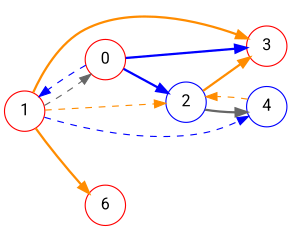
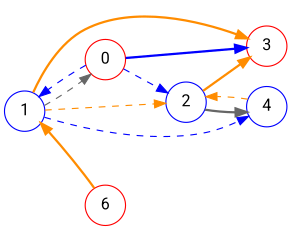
(141, 78) -> (141, 78)
(25, 111) -> (25, 111)
(58, 157) -> (72, 160)
